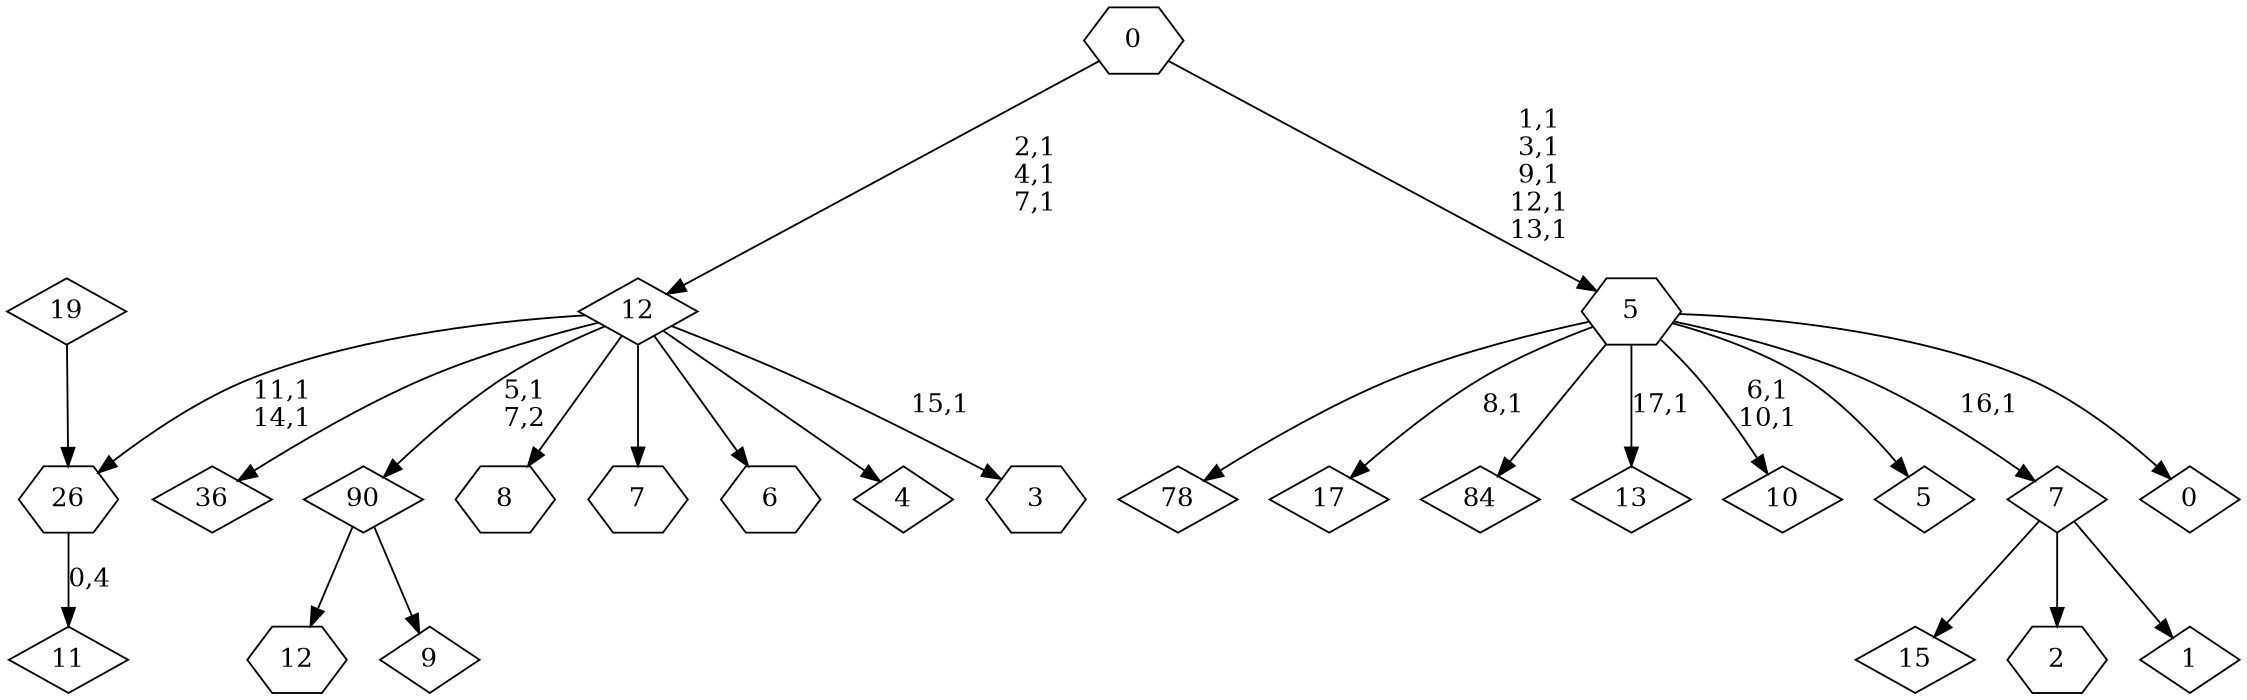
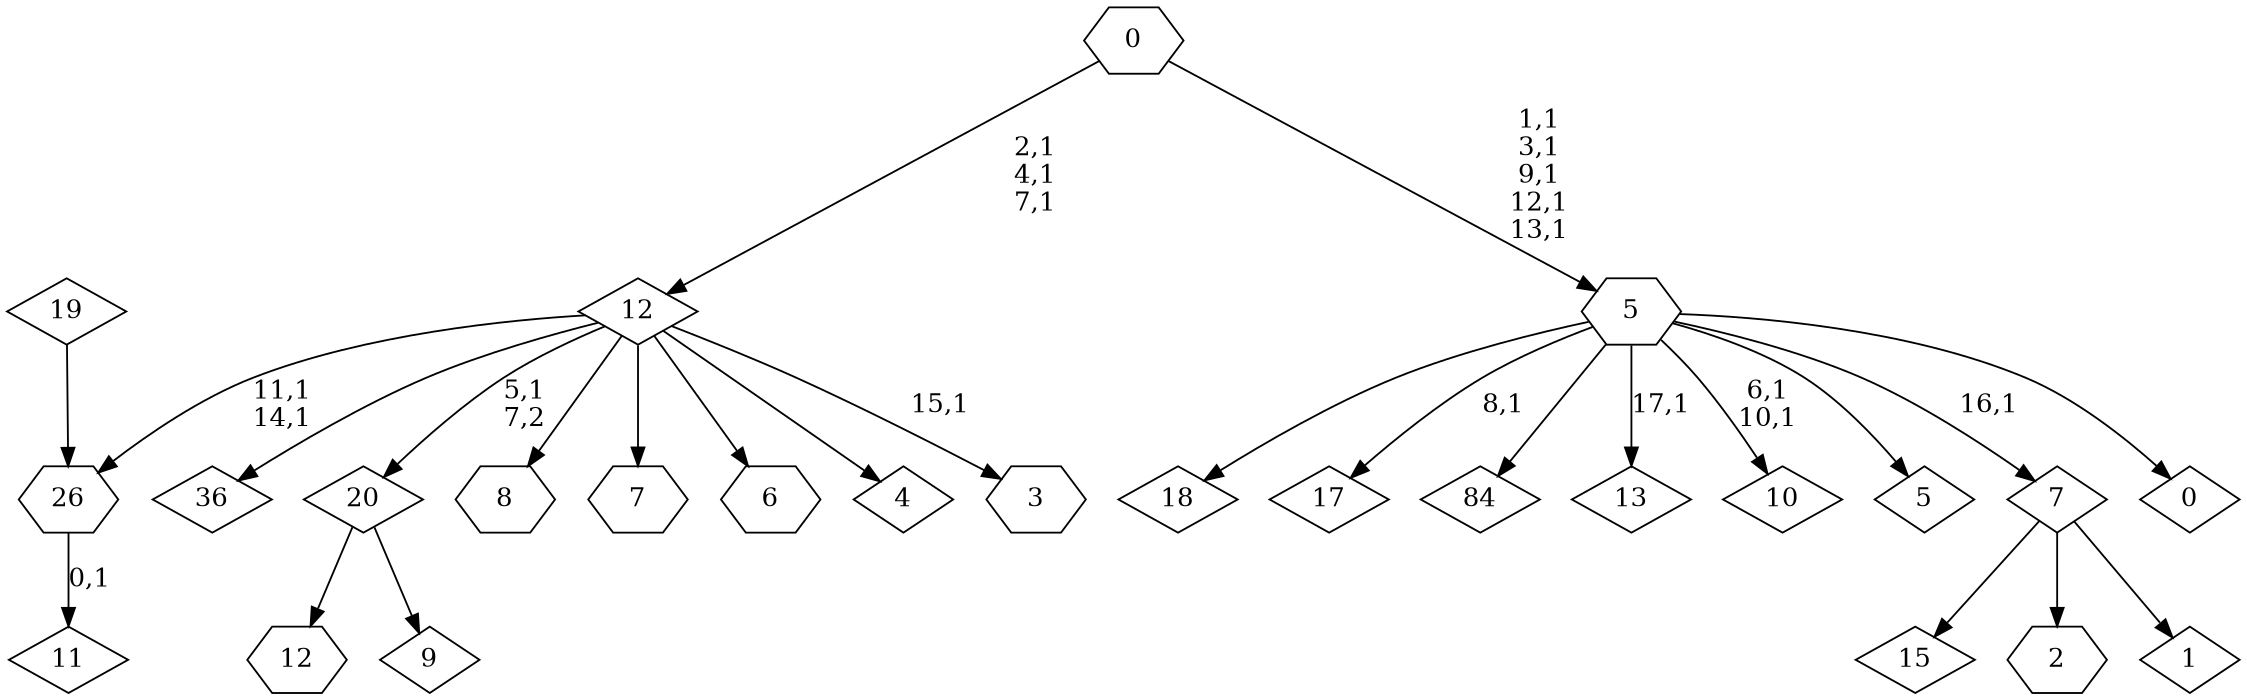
(363, 499) -> (363, 499)
(1178, 499) -> (1178, 499)
(90, 580) -> (90, 580)
